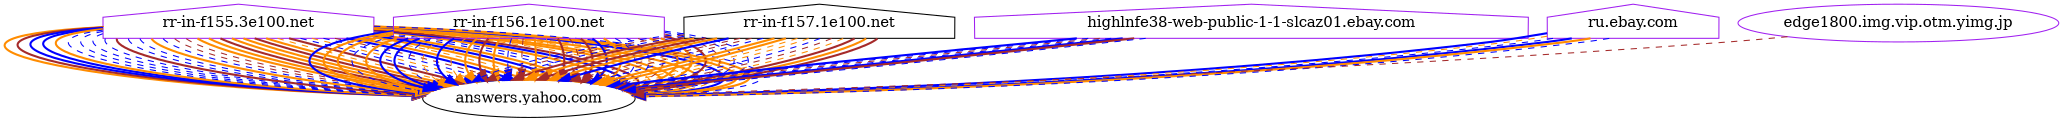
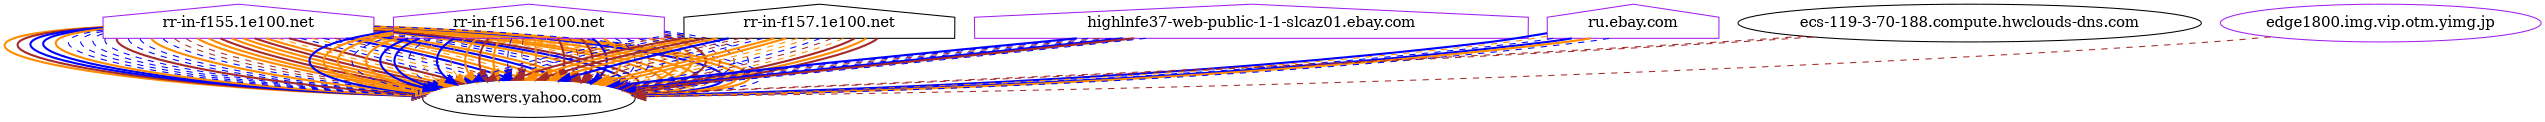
(238, 23) -> (238, 23)
(1251, 23) -> (1251, 23)
none -> (1970, 23)
